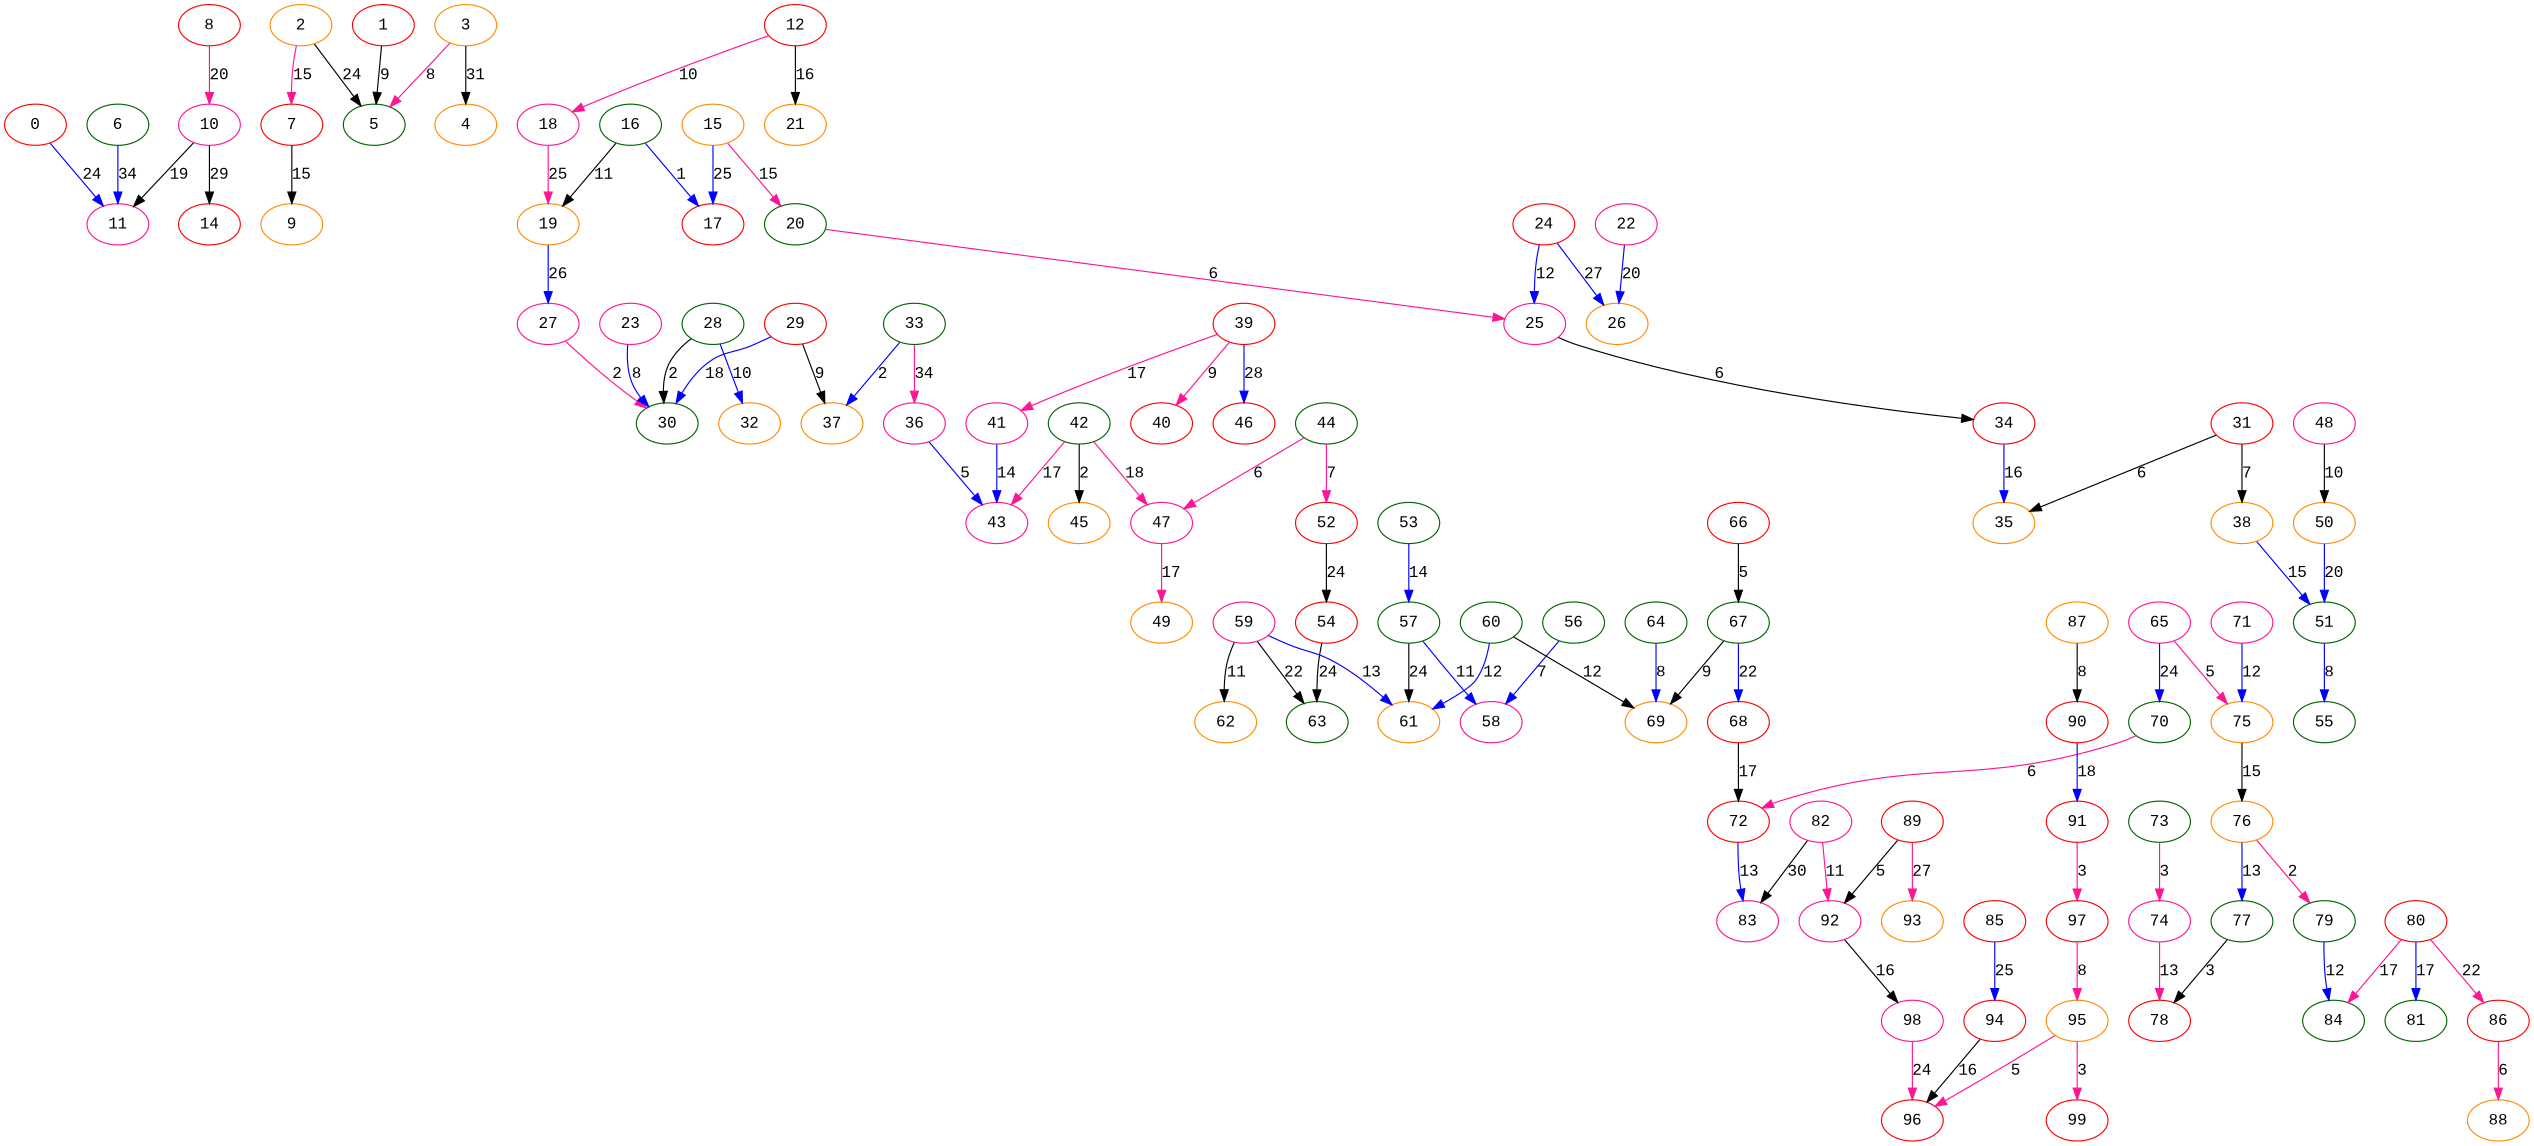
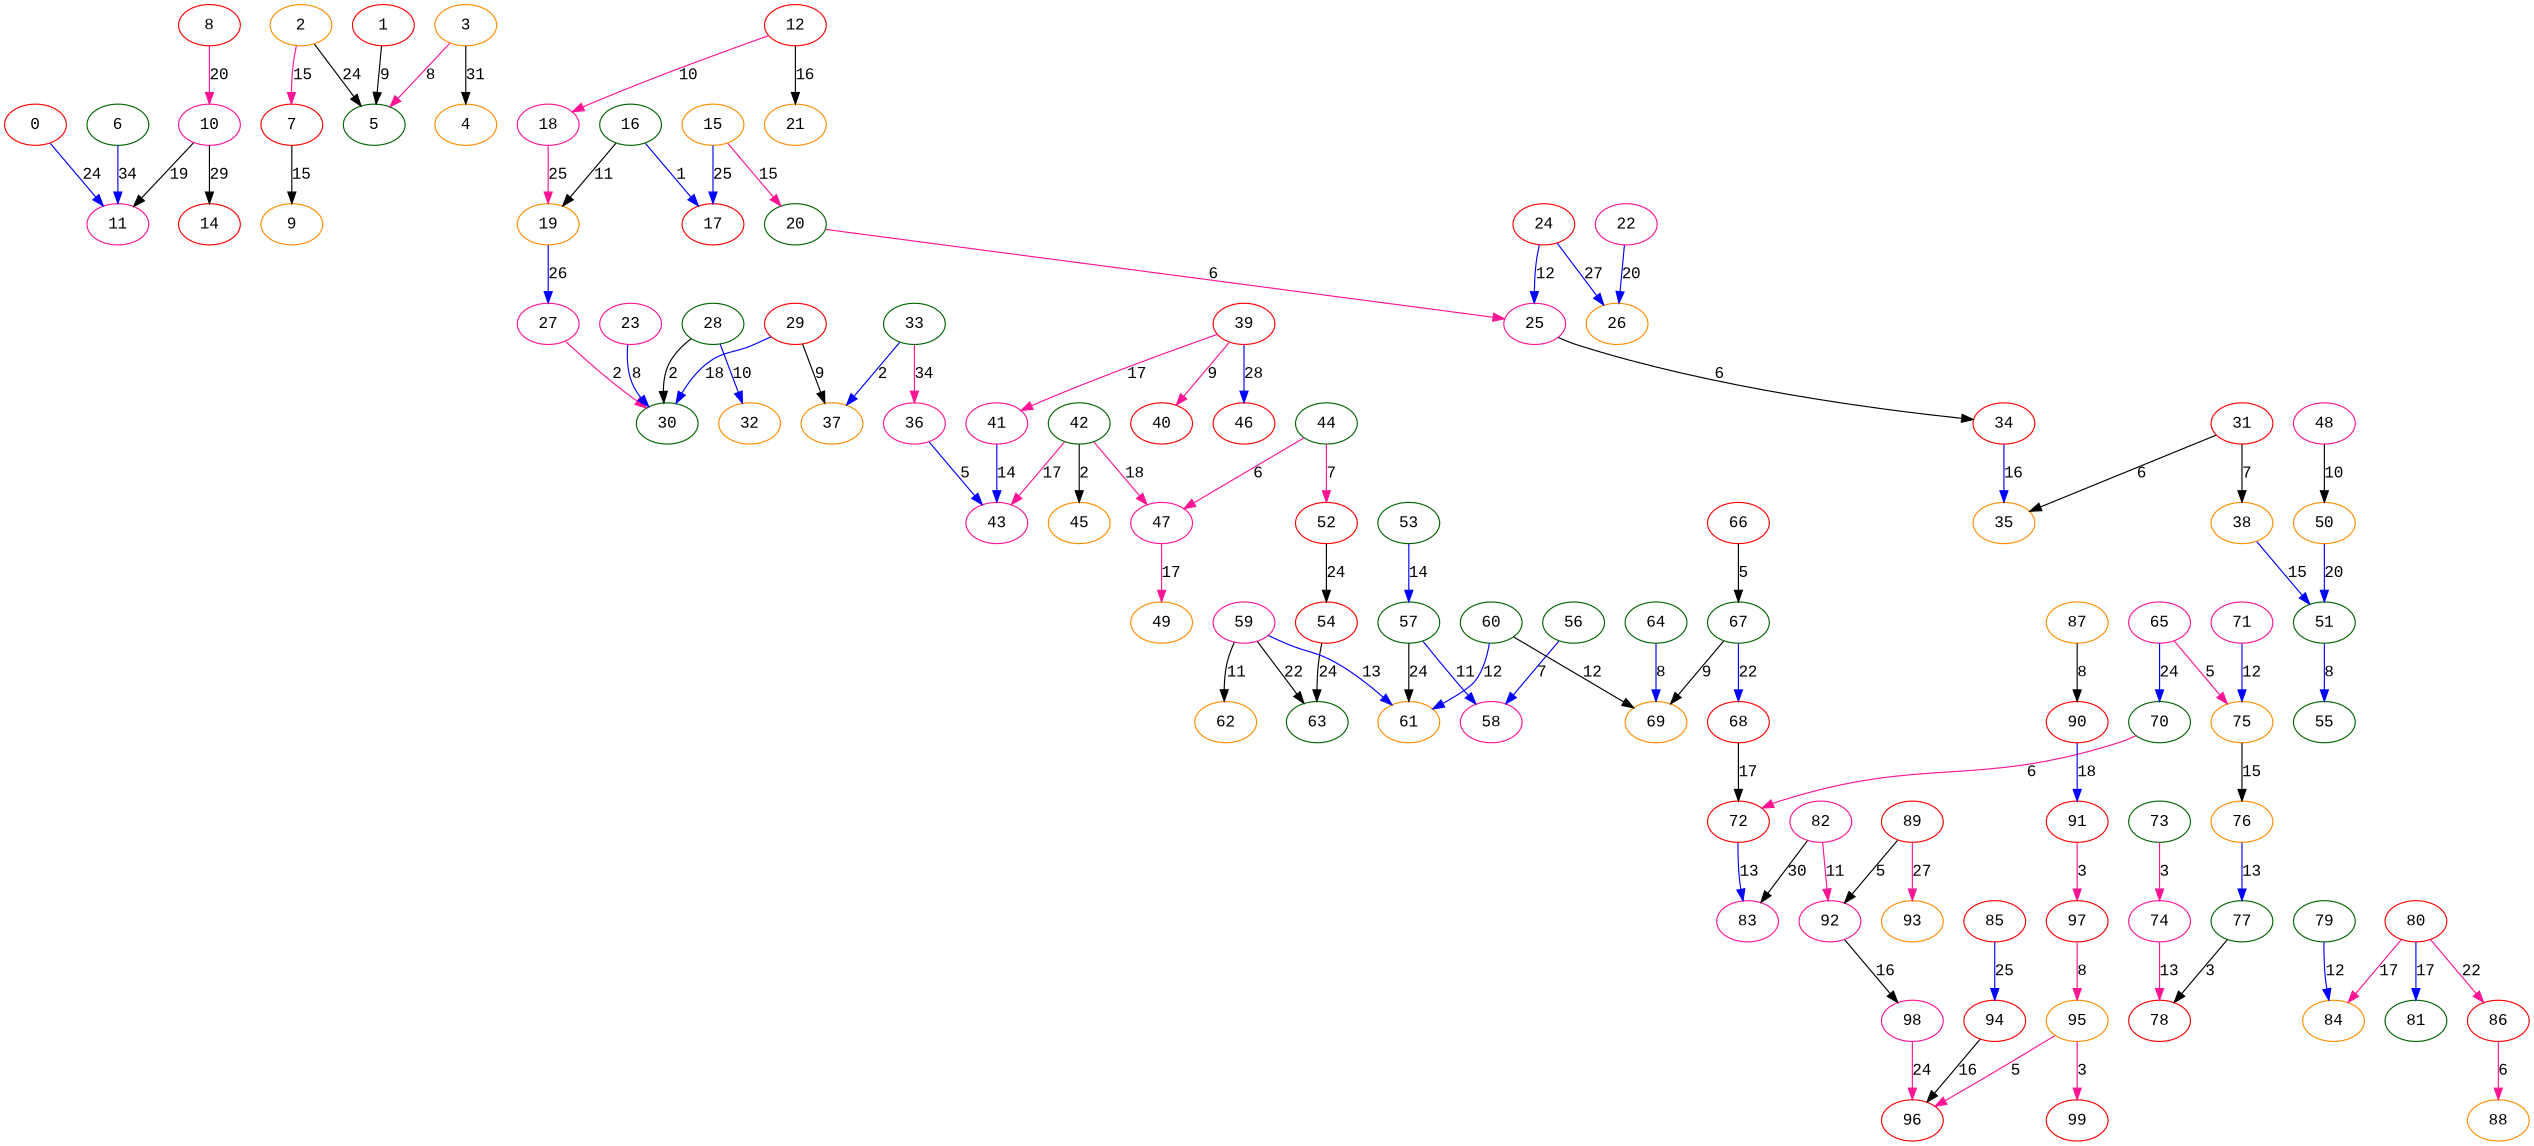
(2279, 867) -> none
(2334, 1021) -> (2334, 1021)
